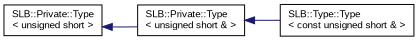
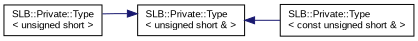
(347, 20) -> (347, 20)
(125, 27) -> (115, 14)
